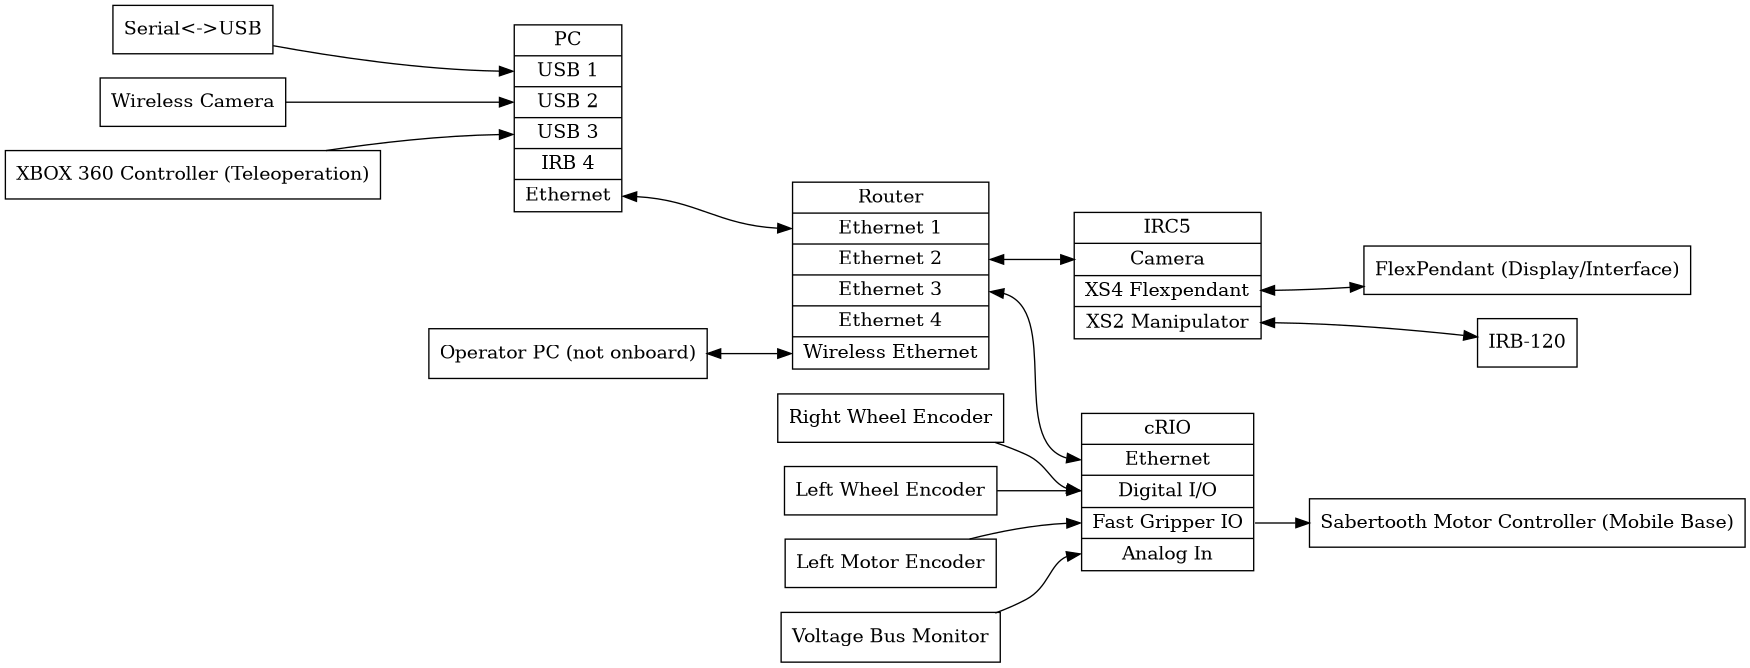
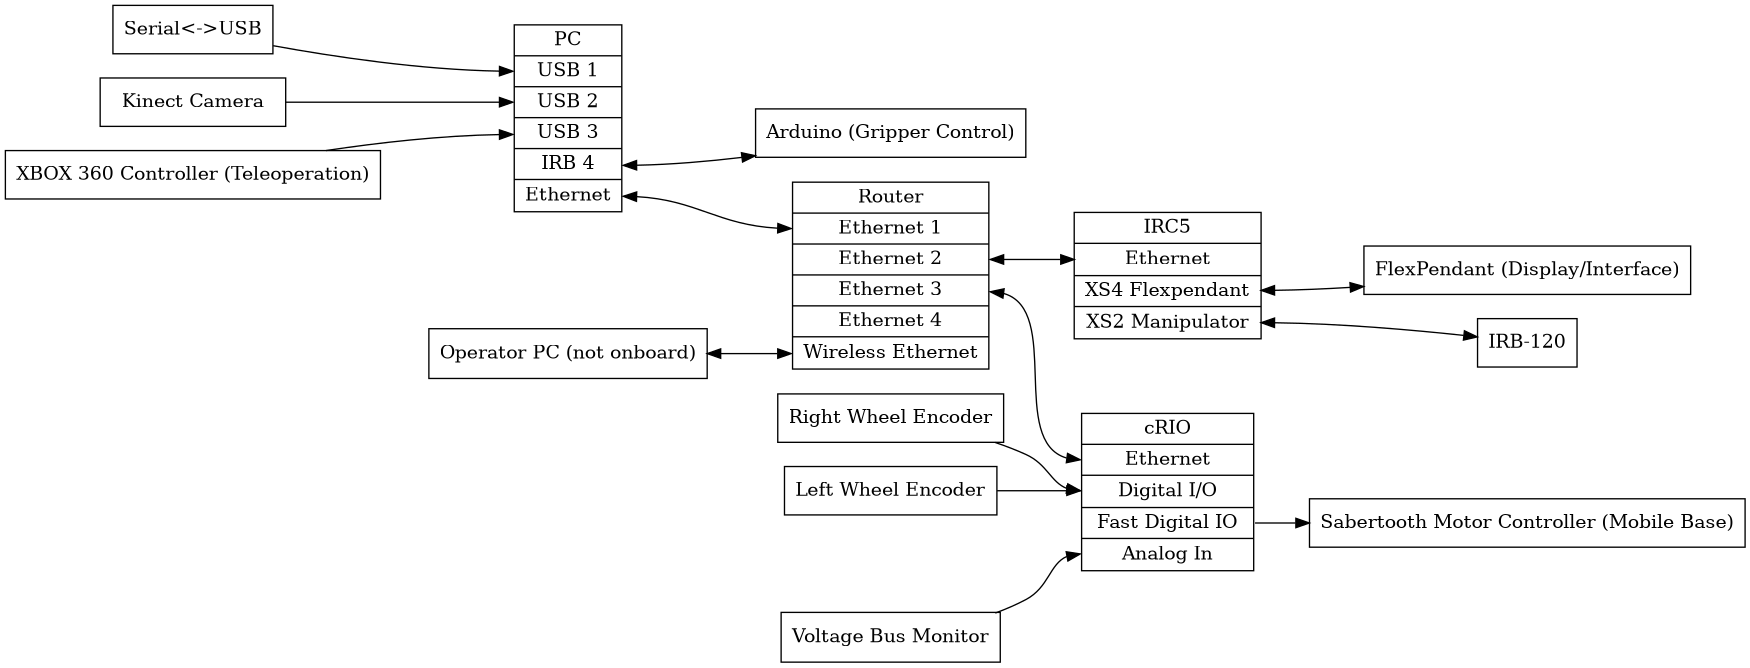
(193, 102) -> (193, 102)
none -> (891, 133)
(1168, 259) -> (1168, 259)
(1168, 522) -> (1168, 522)
(891, 563) -> none
